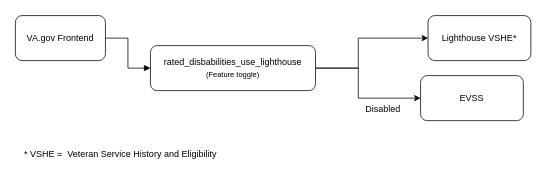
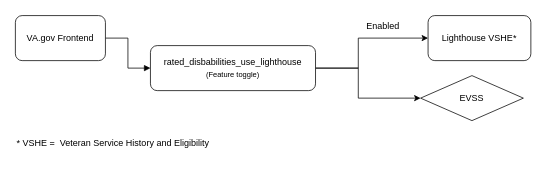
none -> (383, 27)
(472, 98) -> (472, 98)
(383, 109) -> none
(120, 154) -> (113, 143)
